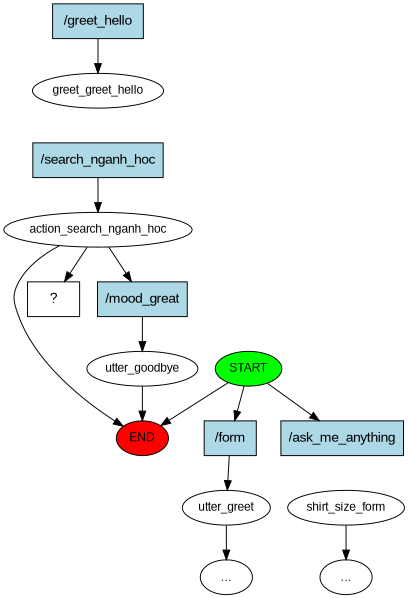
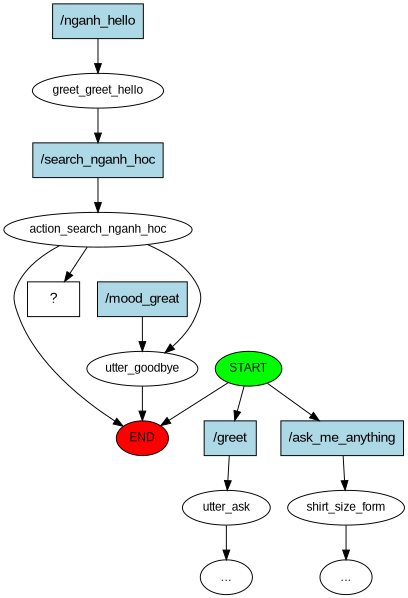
(98, 21) -> (98, 21)
none -> (98, 121)
(117, 260) -> (198, 288)
(230, 438) -> (230, 438)
none -> (344, 468)
(226, 508) -> (226, 508)
